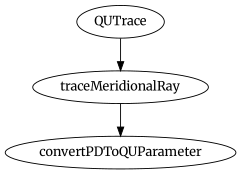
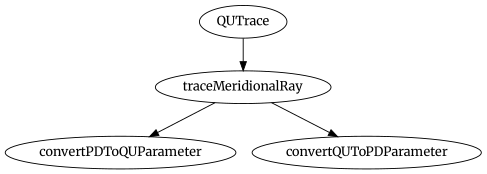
none -> (367, 153)
